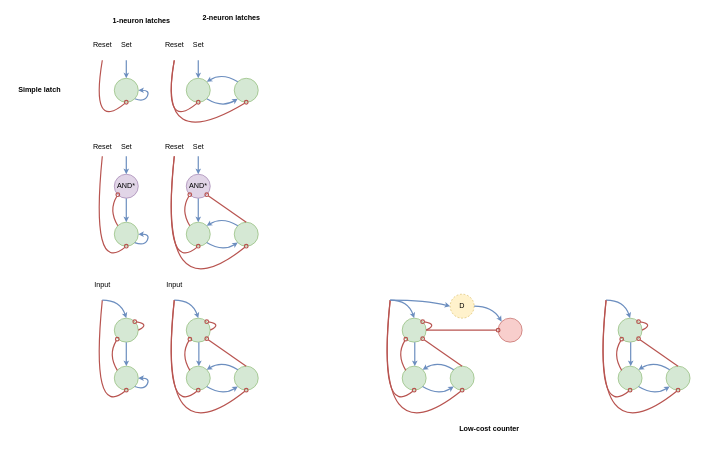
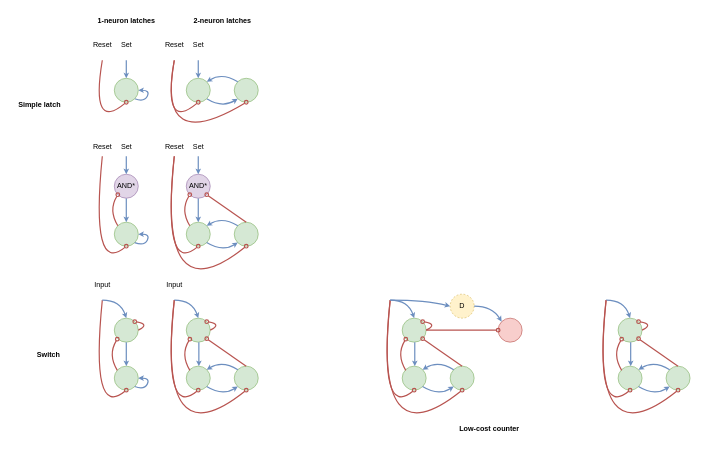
(231, 18) -> (222, 21)
(141, 21) -> (126, 21)
(39, 90) -> (39, 105)
none -> (48, 355)
